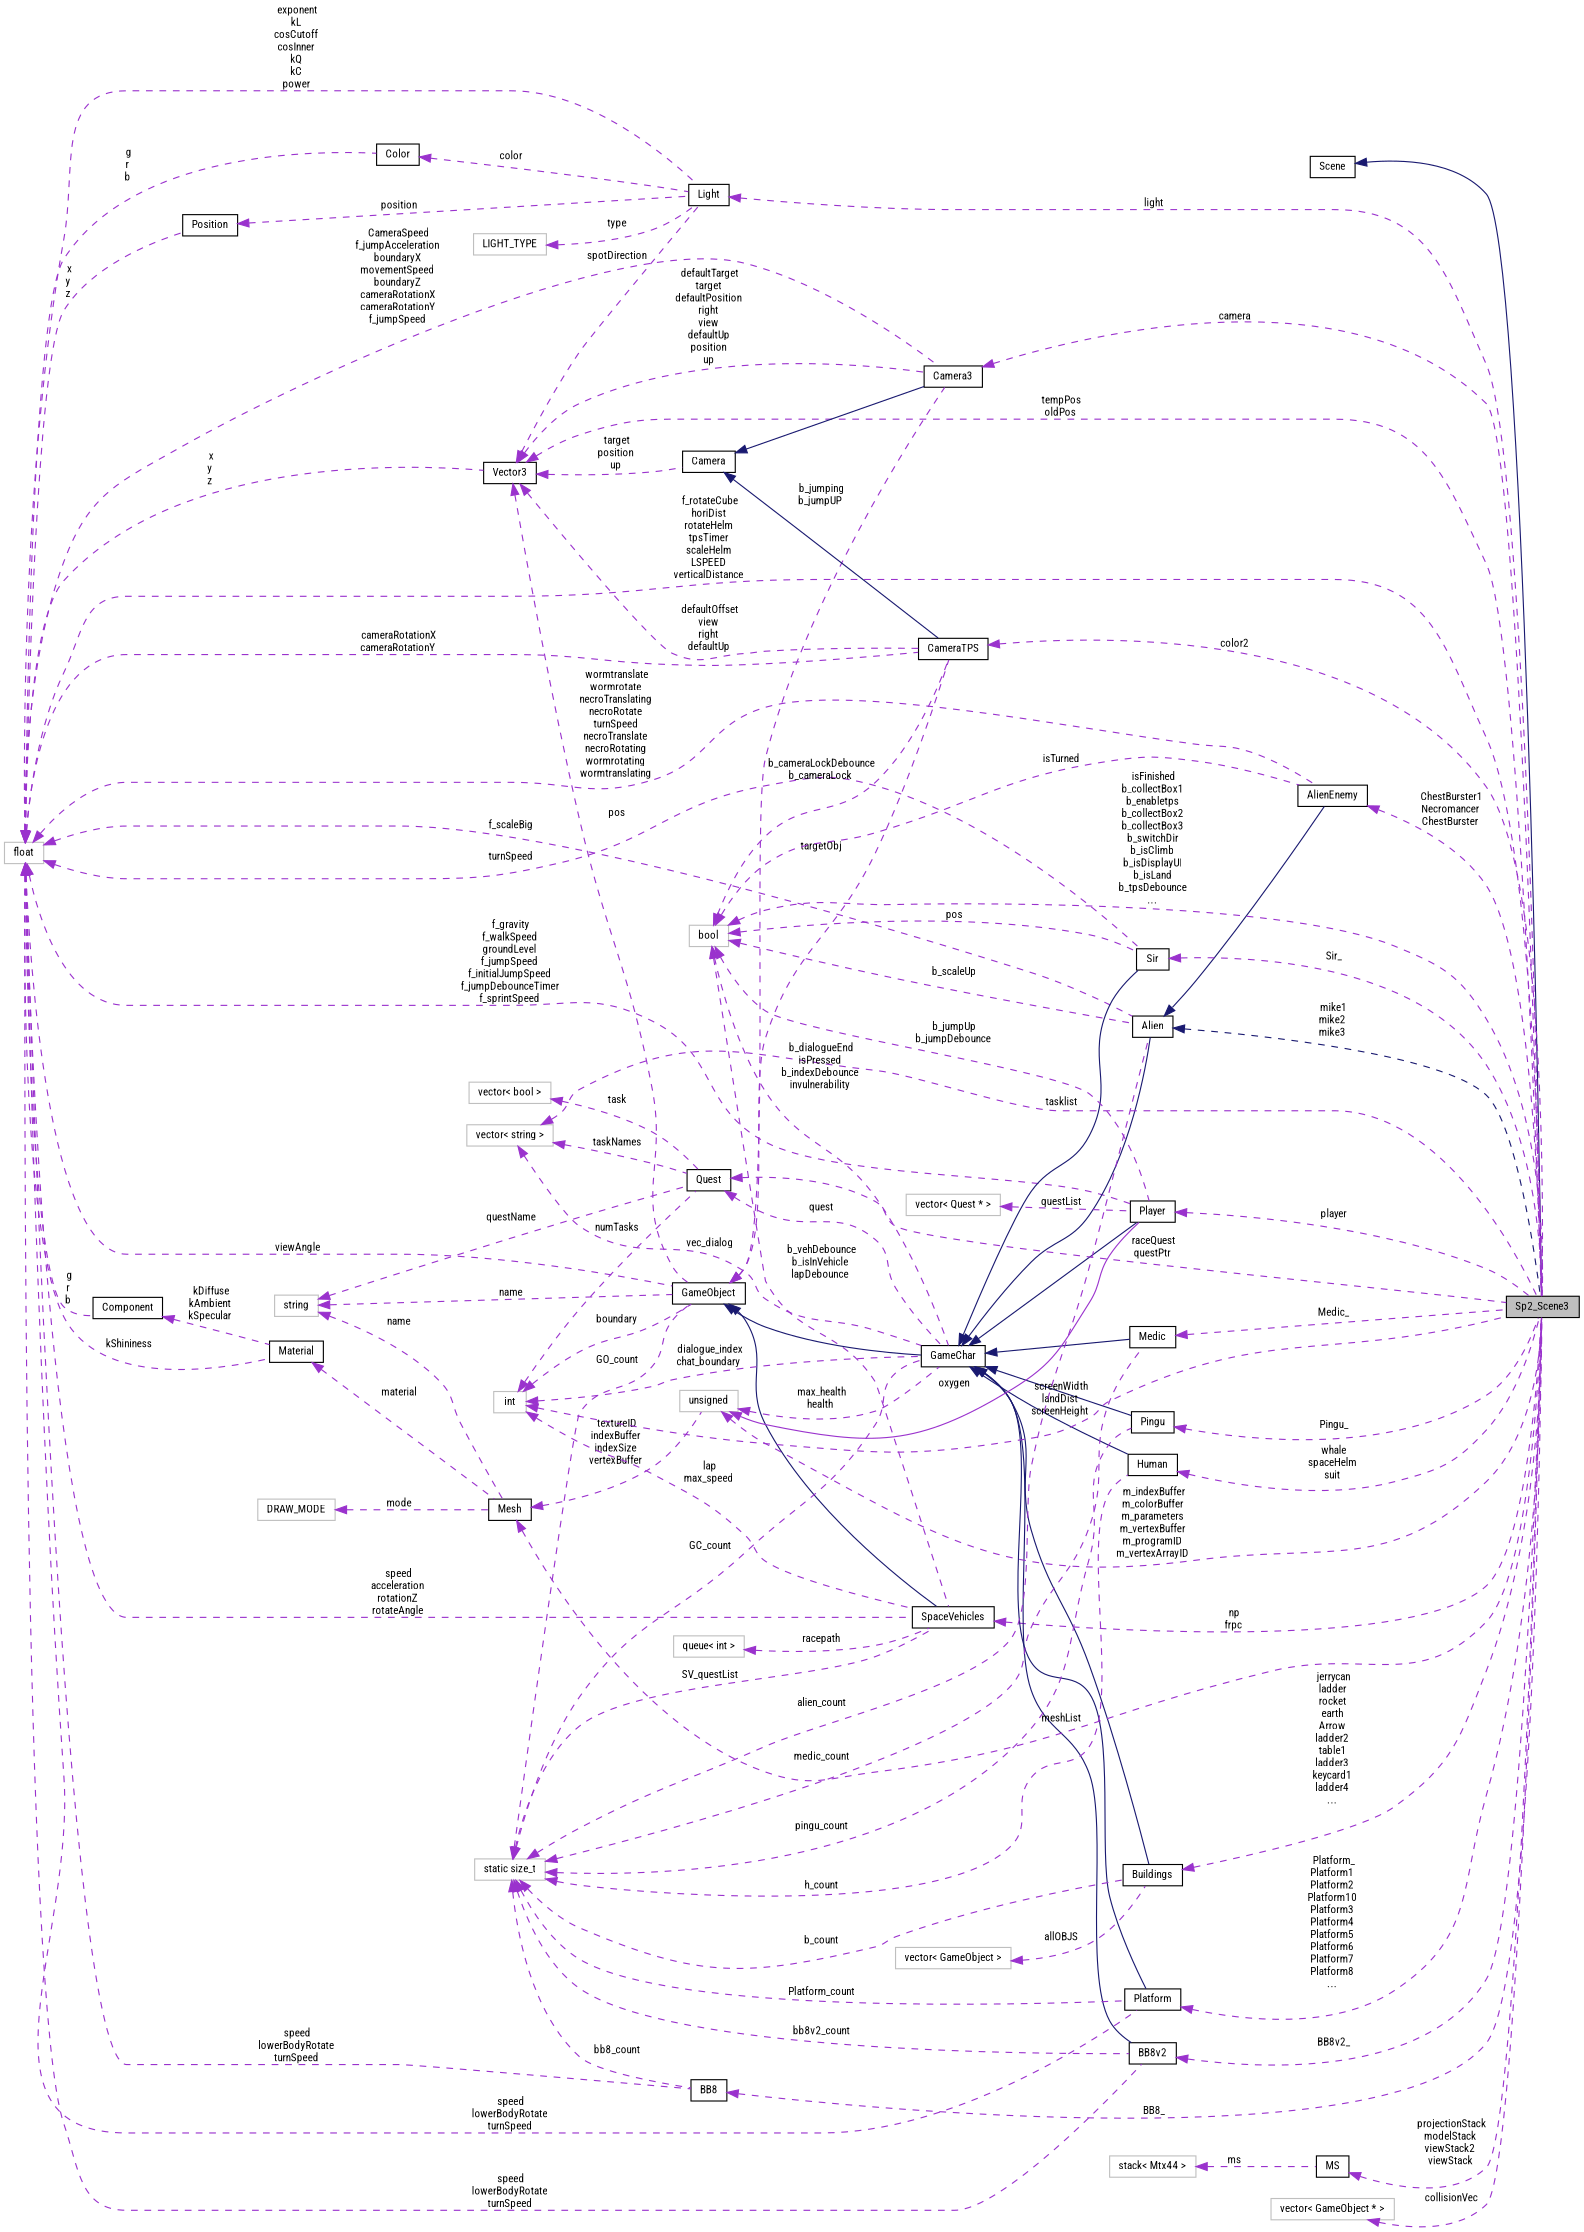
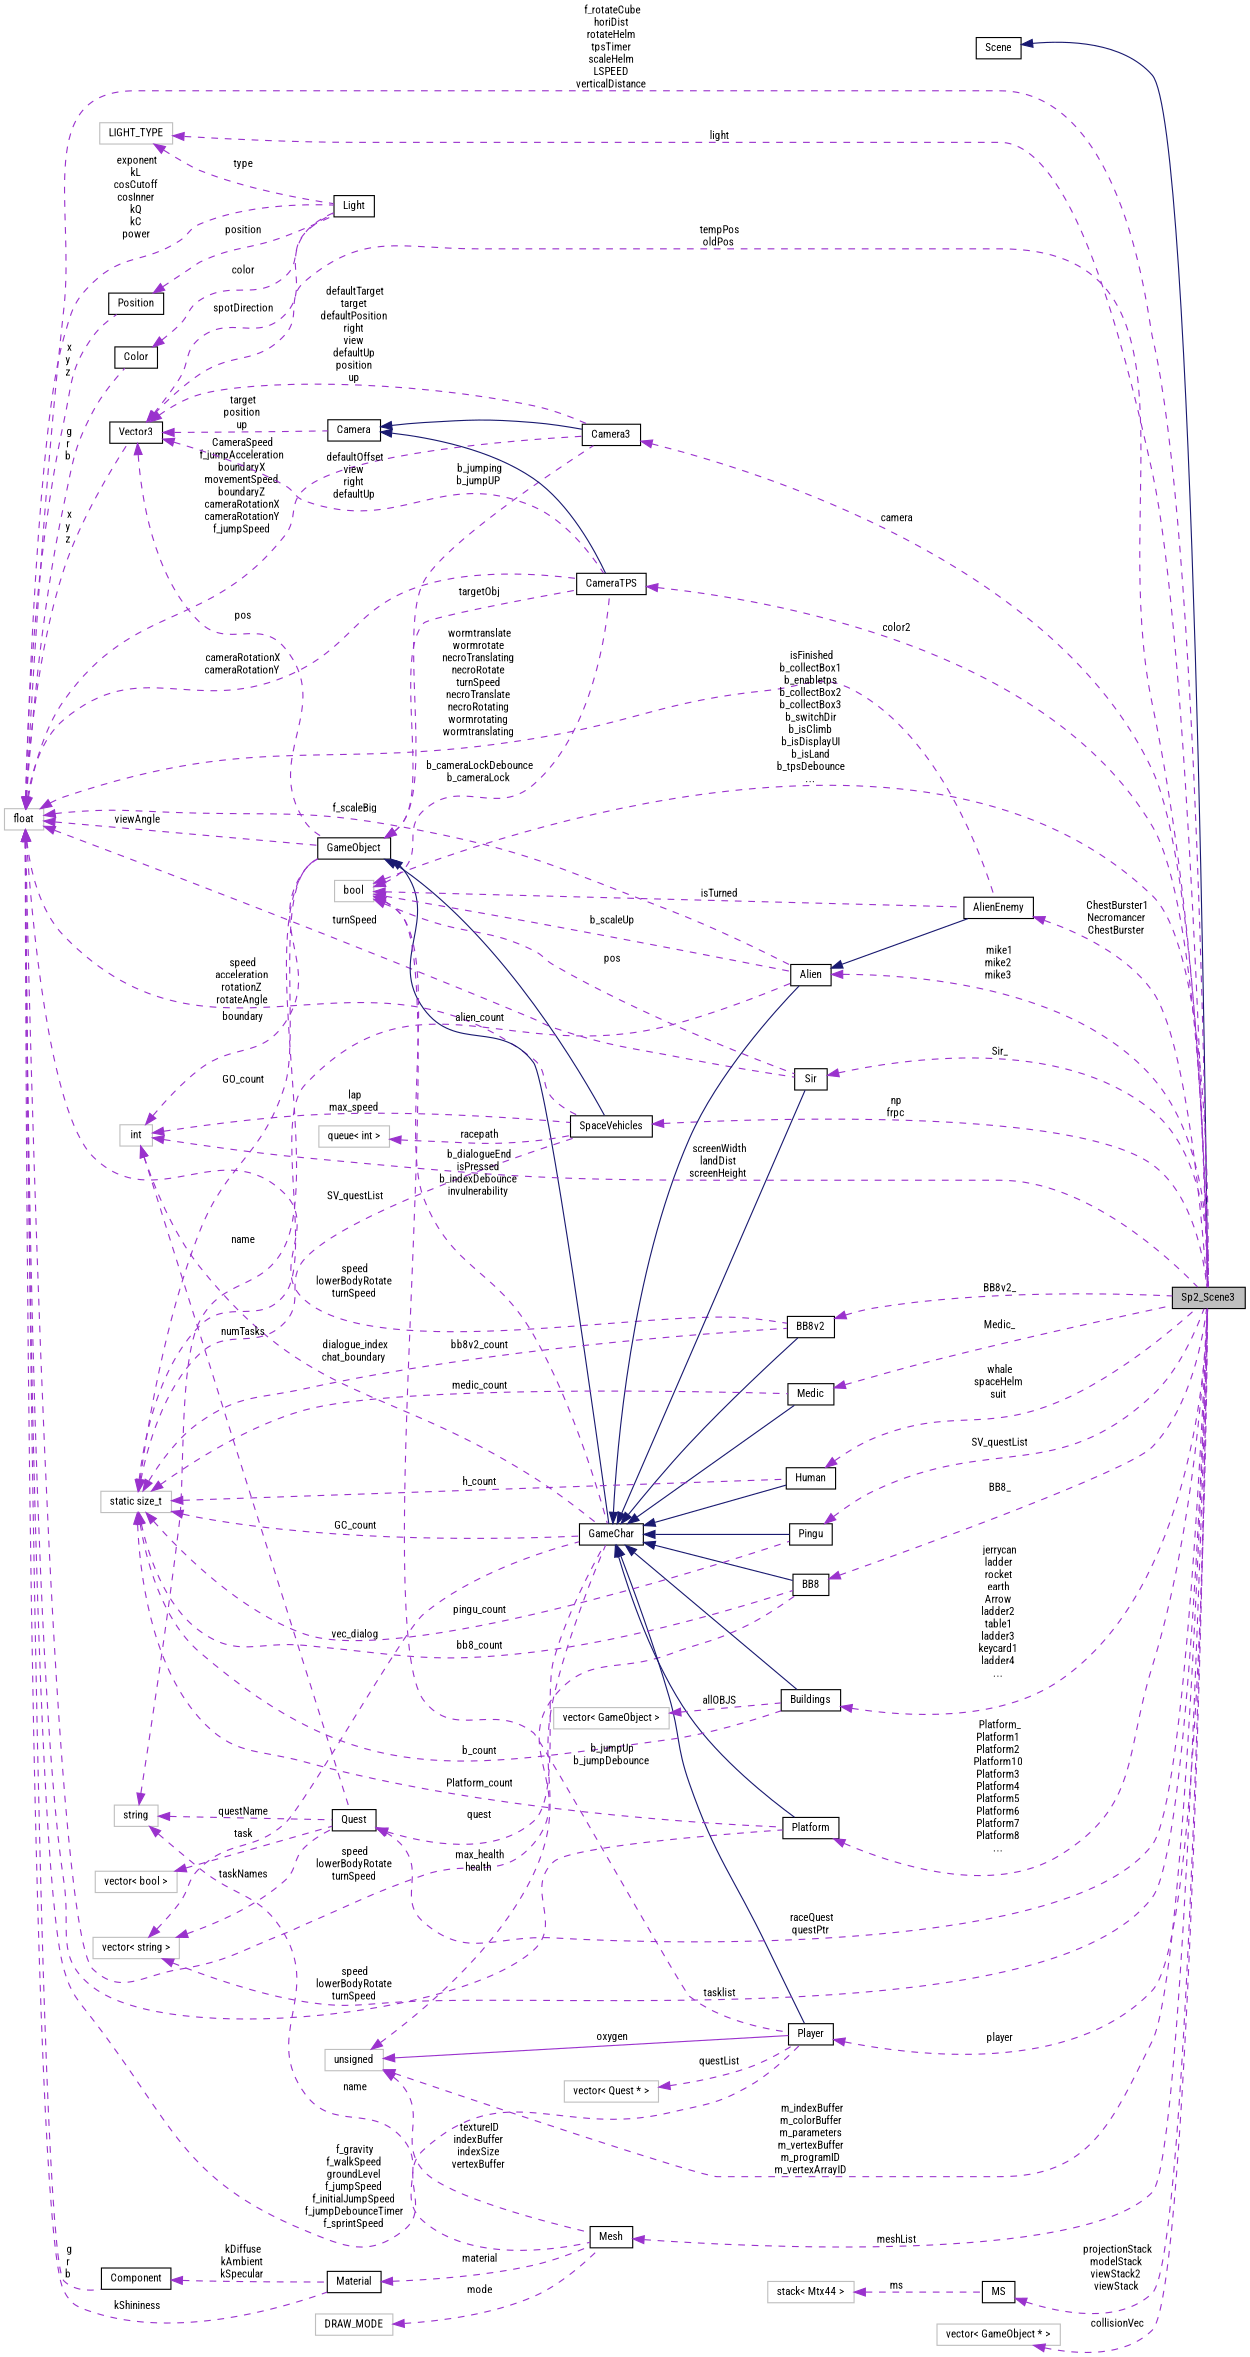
(1498, 416) -> (1086, 244)
(1441, 1072) -> (1109, 1041)
(772, 1291) -> none
(1333, 1425) -> (999, 1443)
(634, 1478) -> (456, 2191)
none -> (710, 1559)
